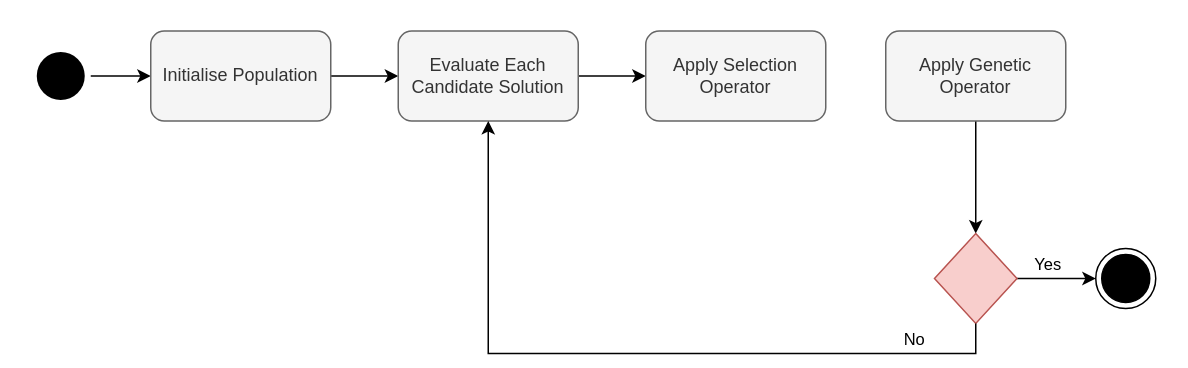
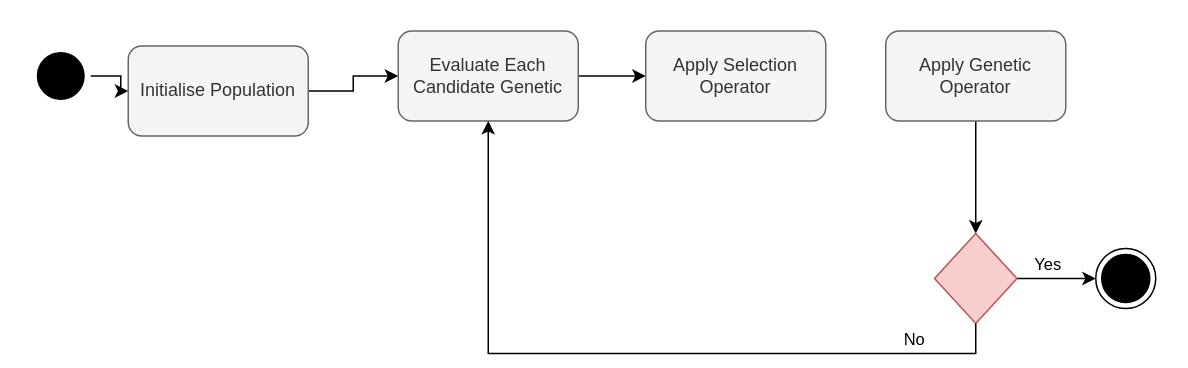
(241, 76) -> (218, 91)
(488, 76) -> (488, 76)
